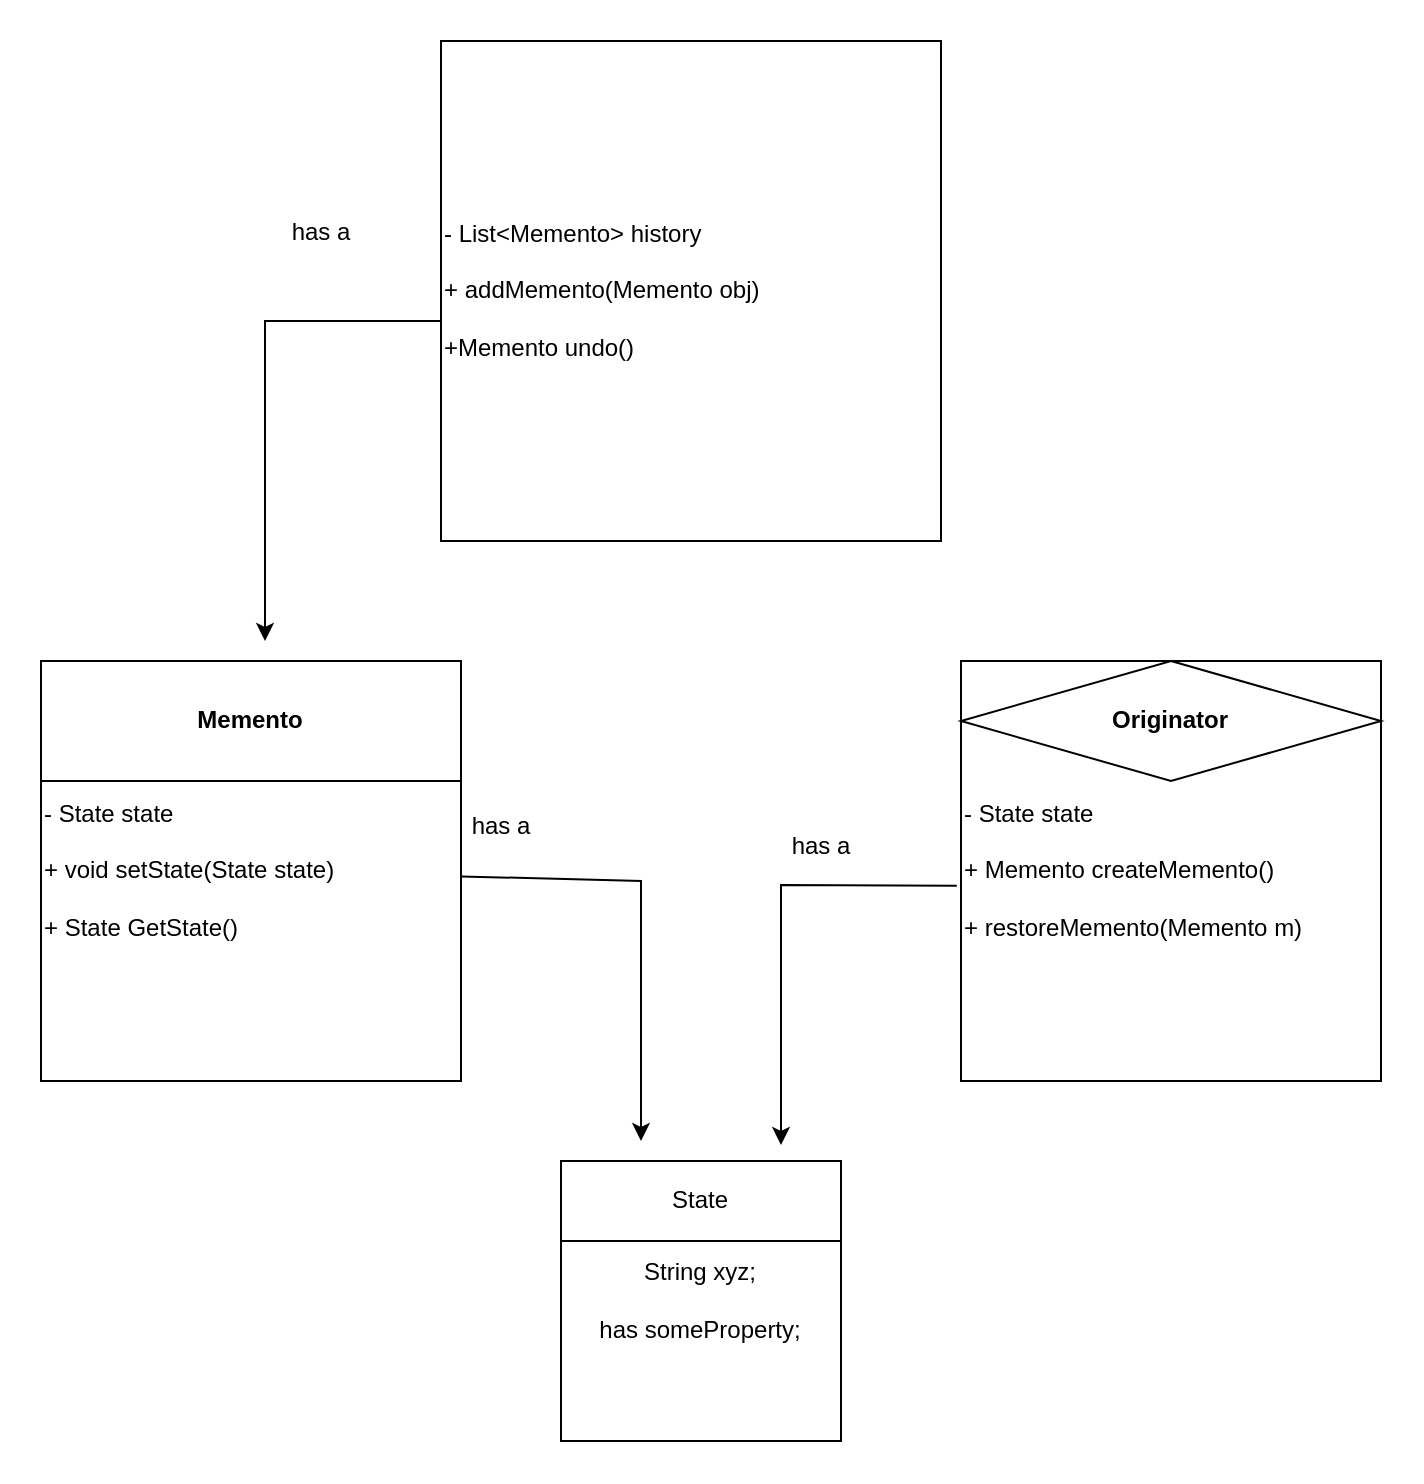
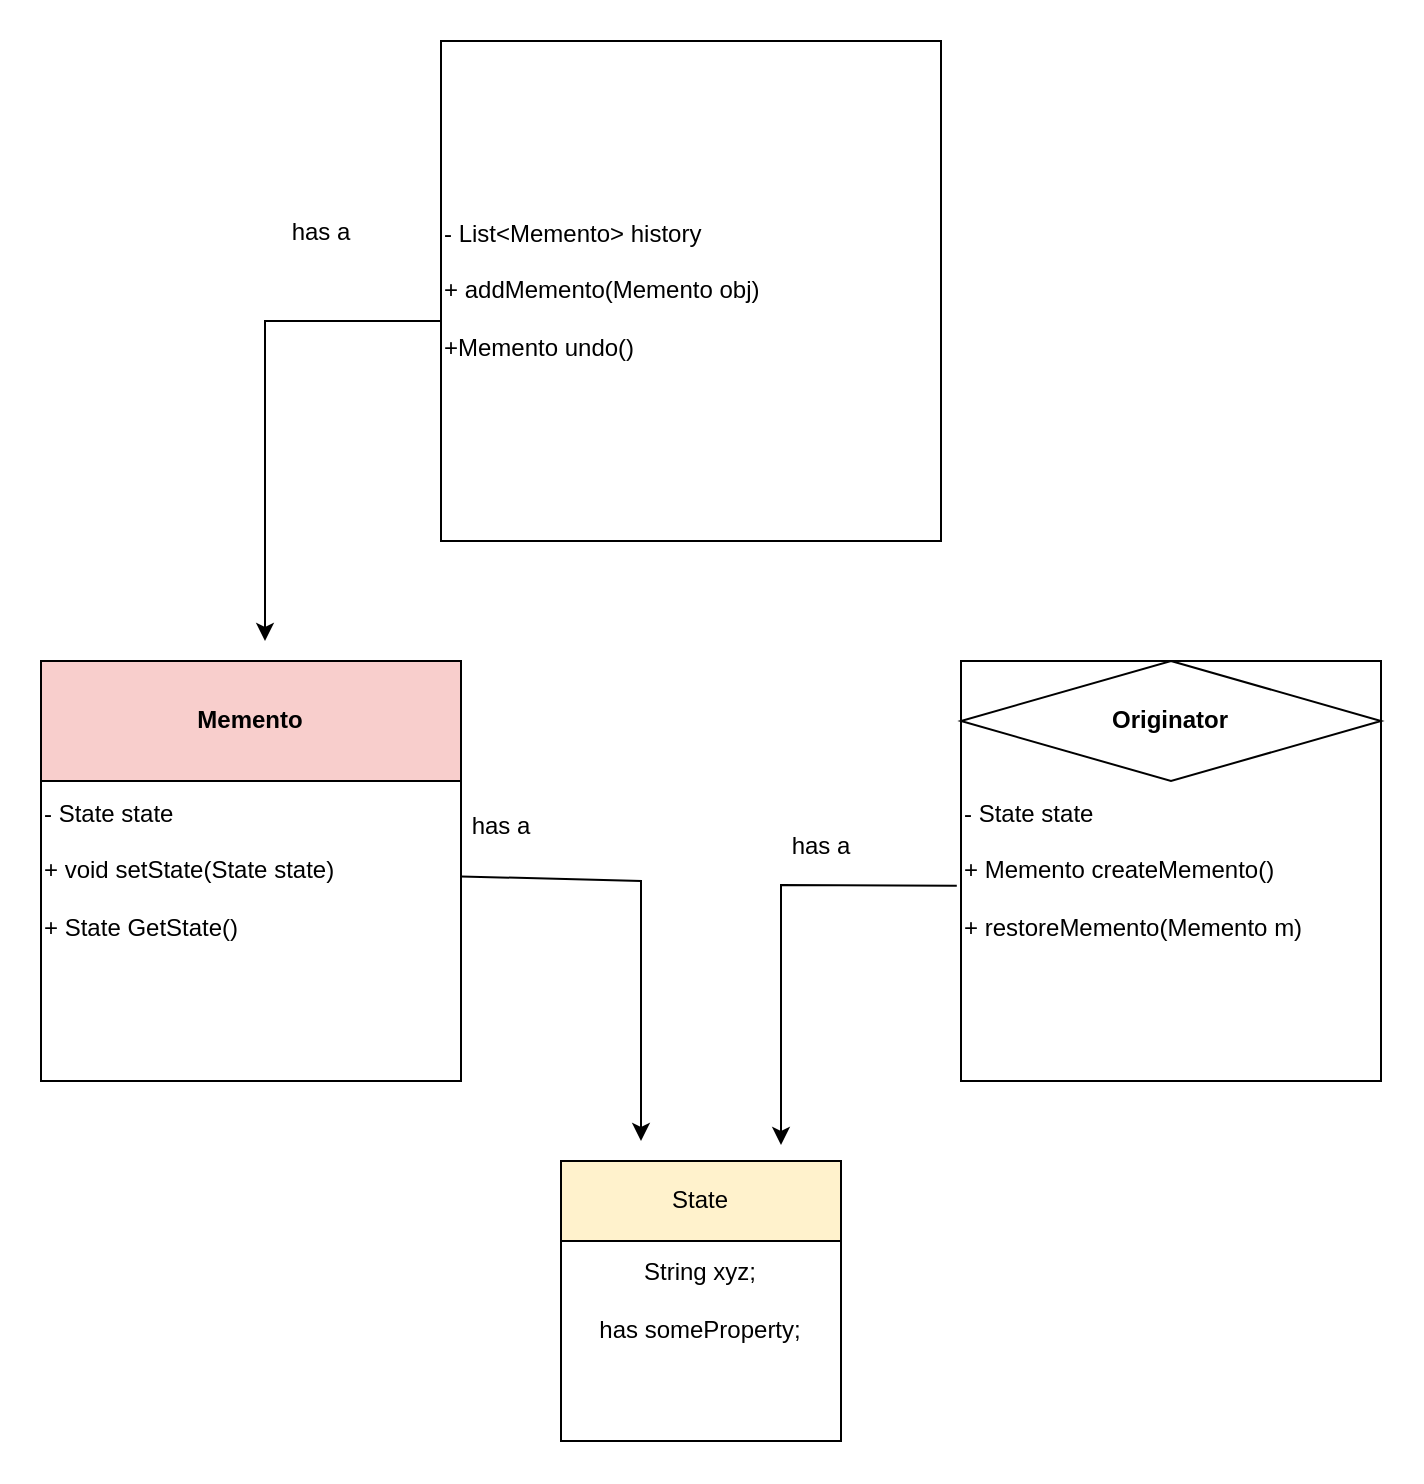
(251, 721) -> (251, 721)
(701, 1201) -> (701, 1201)
